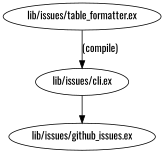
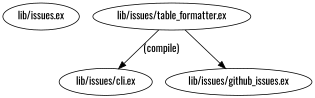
none -> (41, 17)
(82, 106) -> (203, 47)
